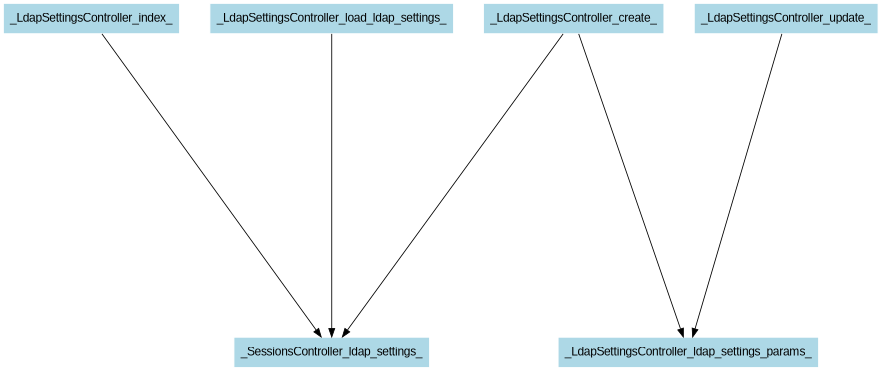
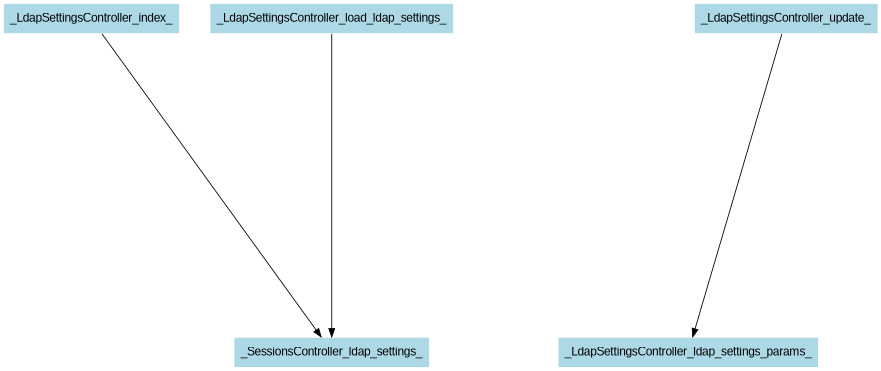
(574, 19) -> none
